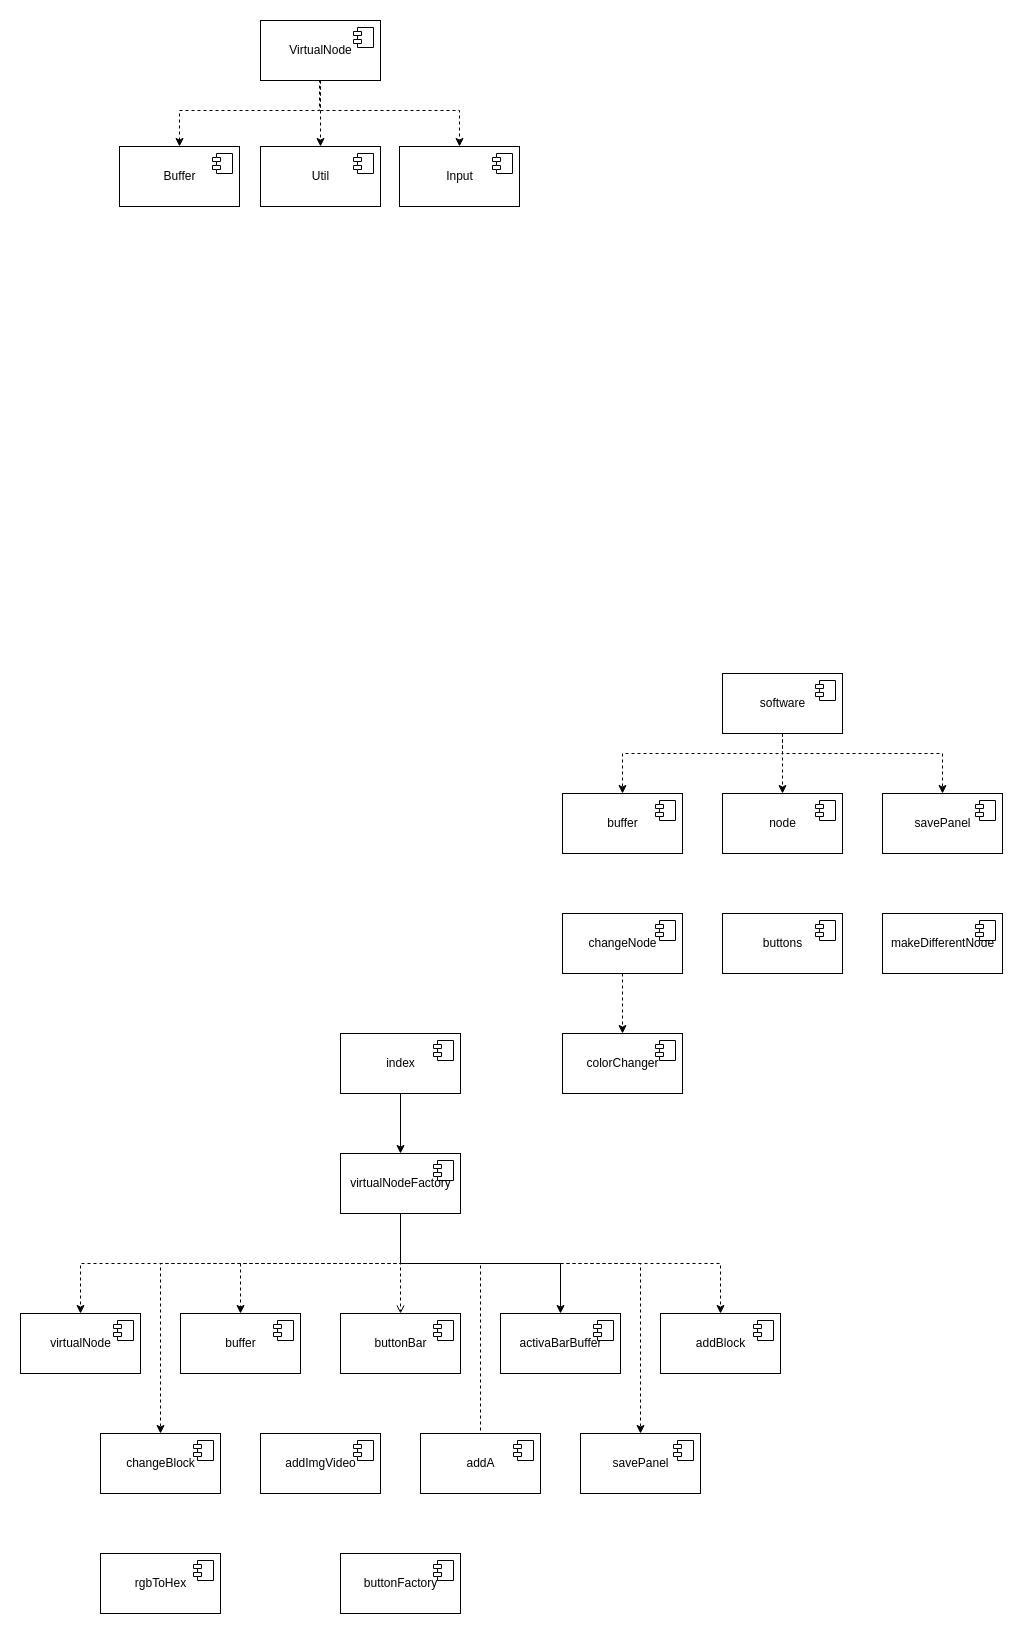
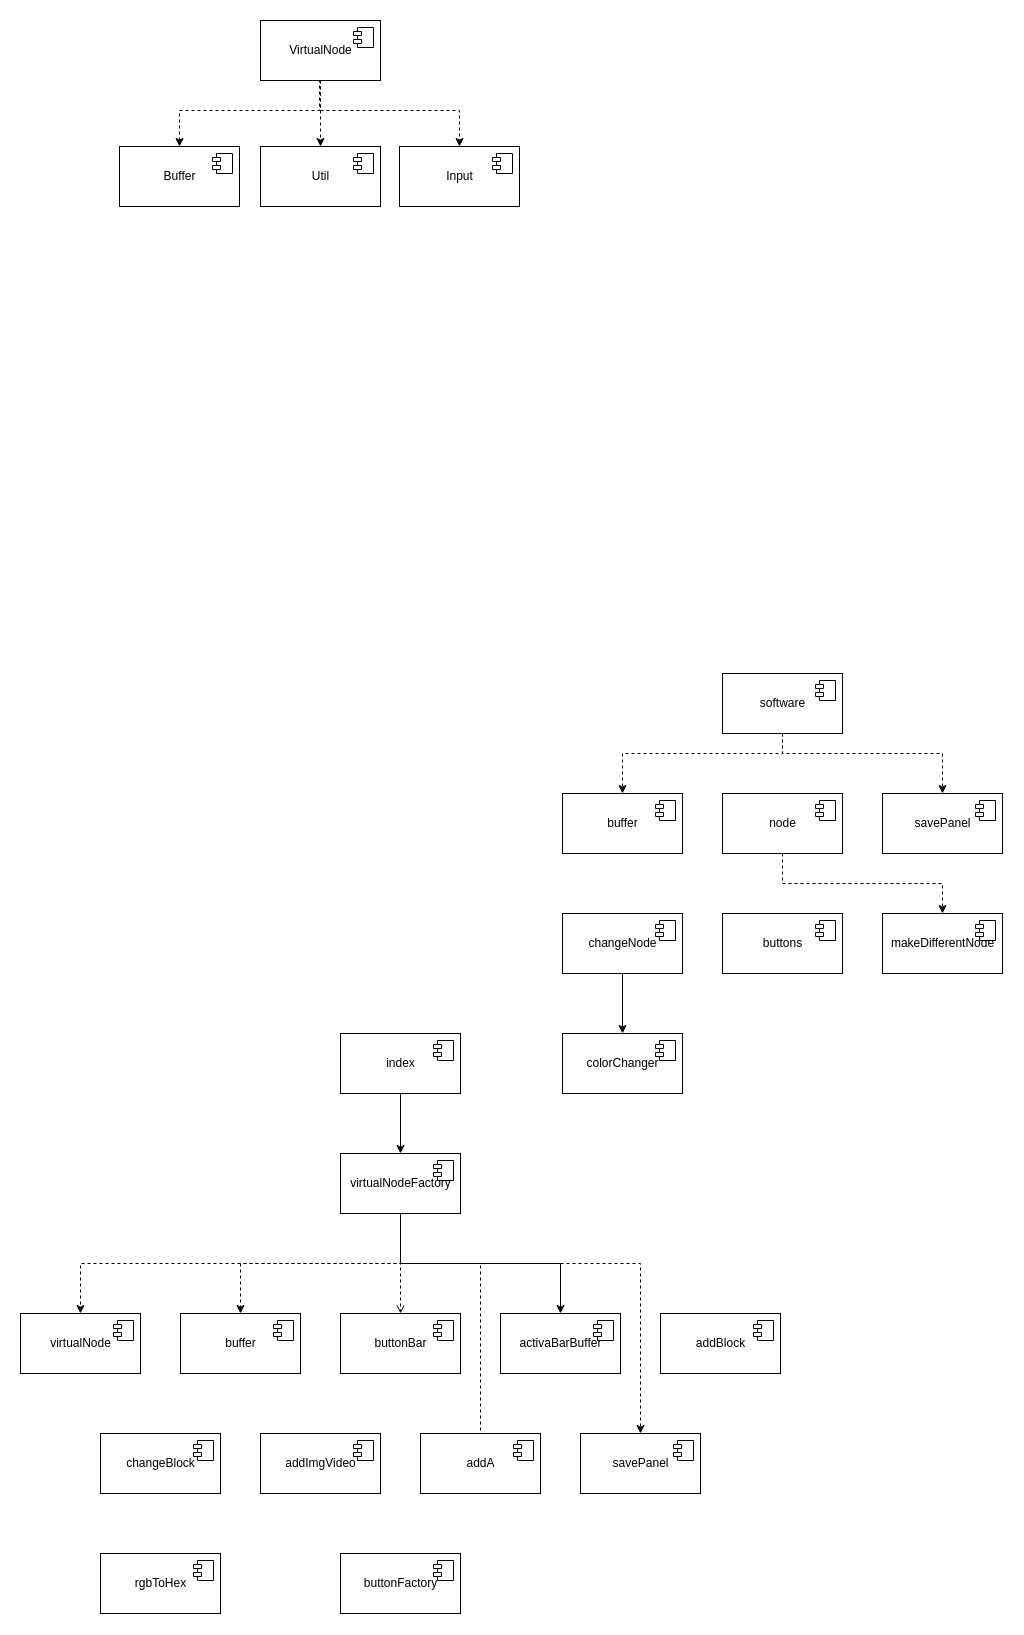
(783, 771) -> none
none -> (859, 884)
(623, 1000) -> (623, 1000)
(704, 1264) -> none
(161, 1346) -> none
